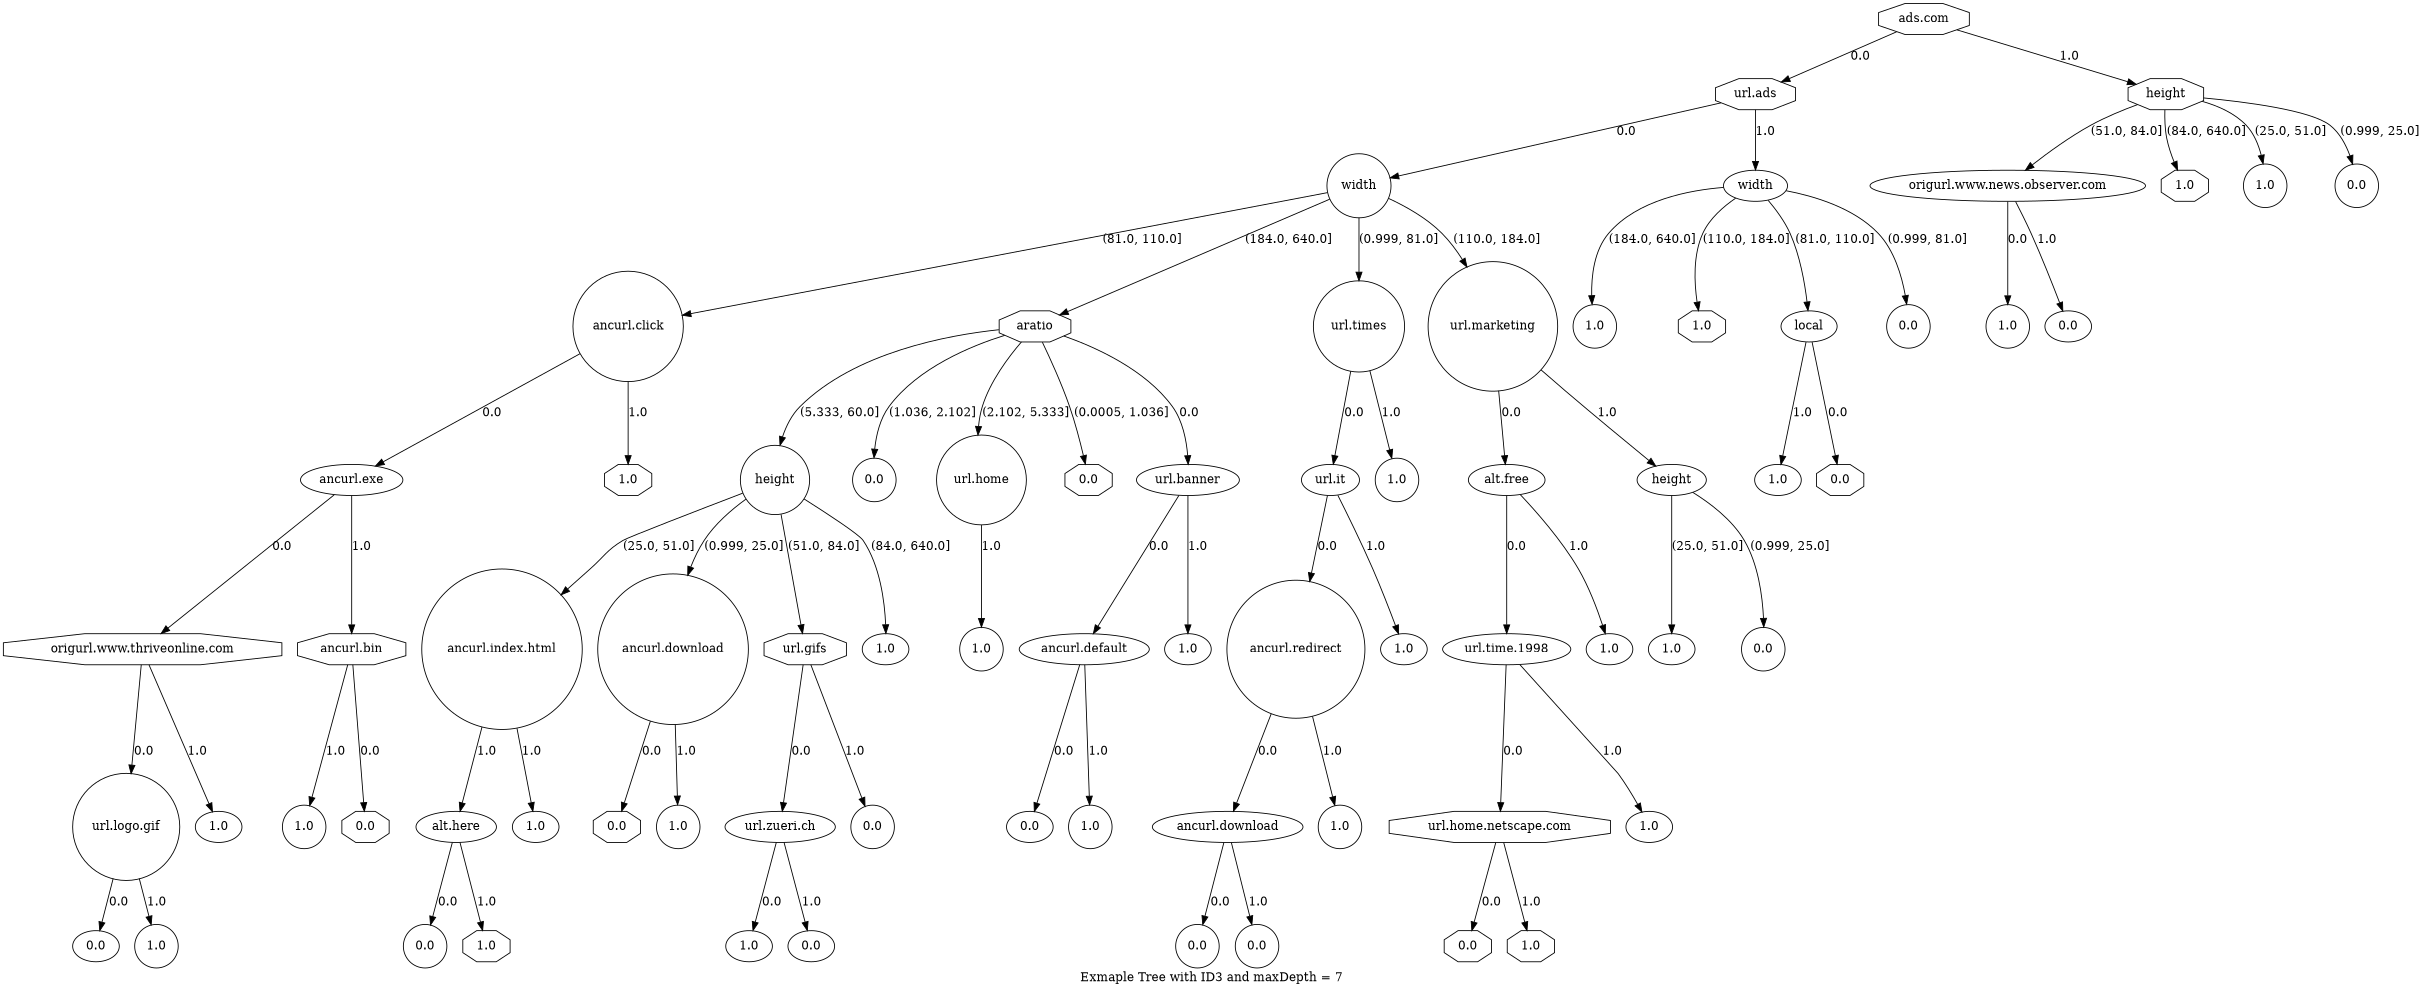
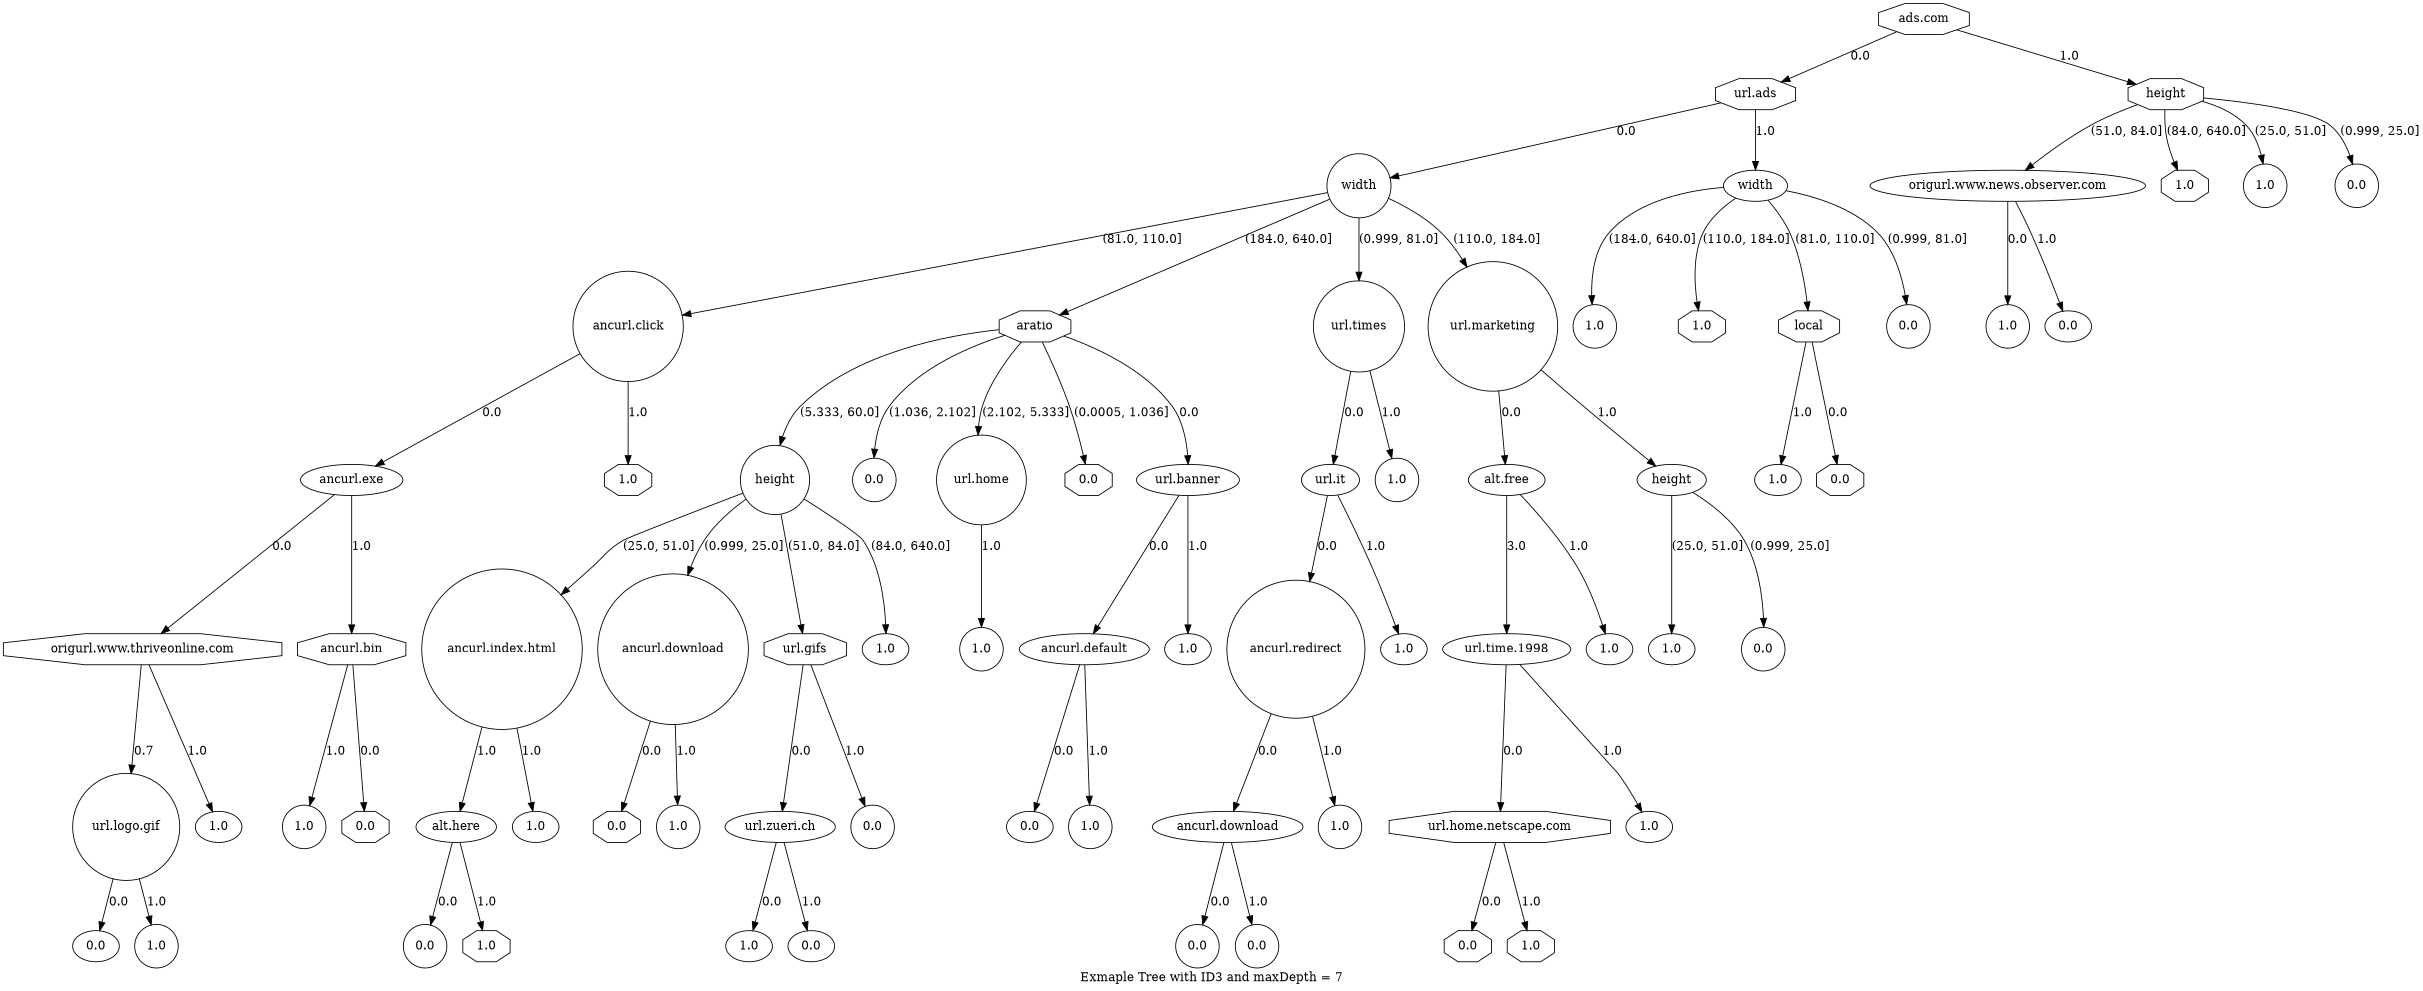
(1809, 326) -> (1809, 326)
(1517, 547) -> (1517, 547)
(144, 752) -> (144, 752)
